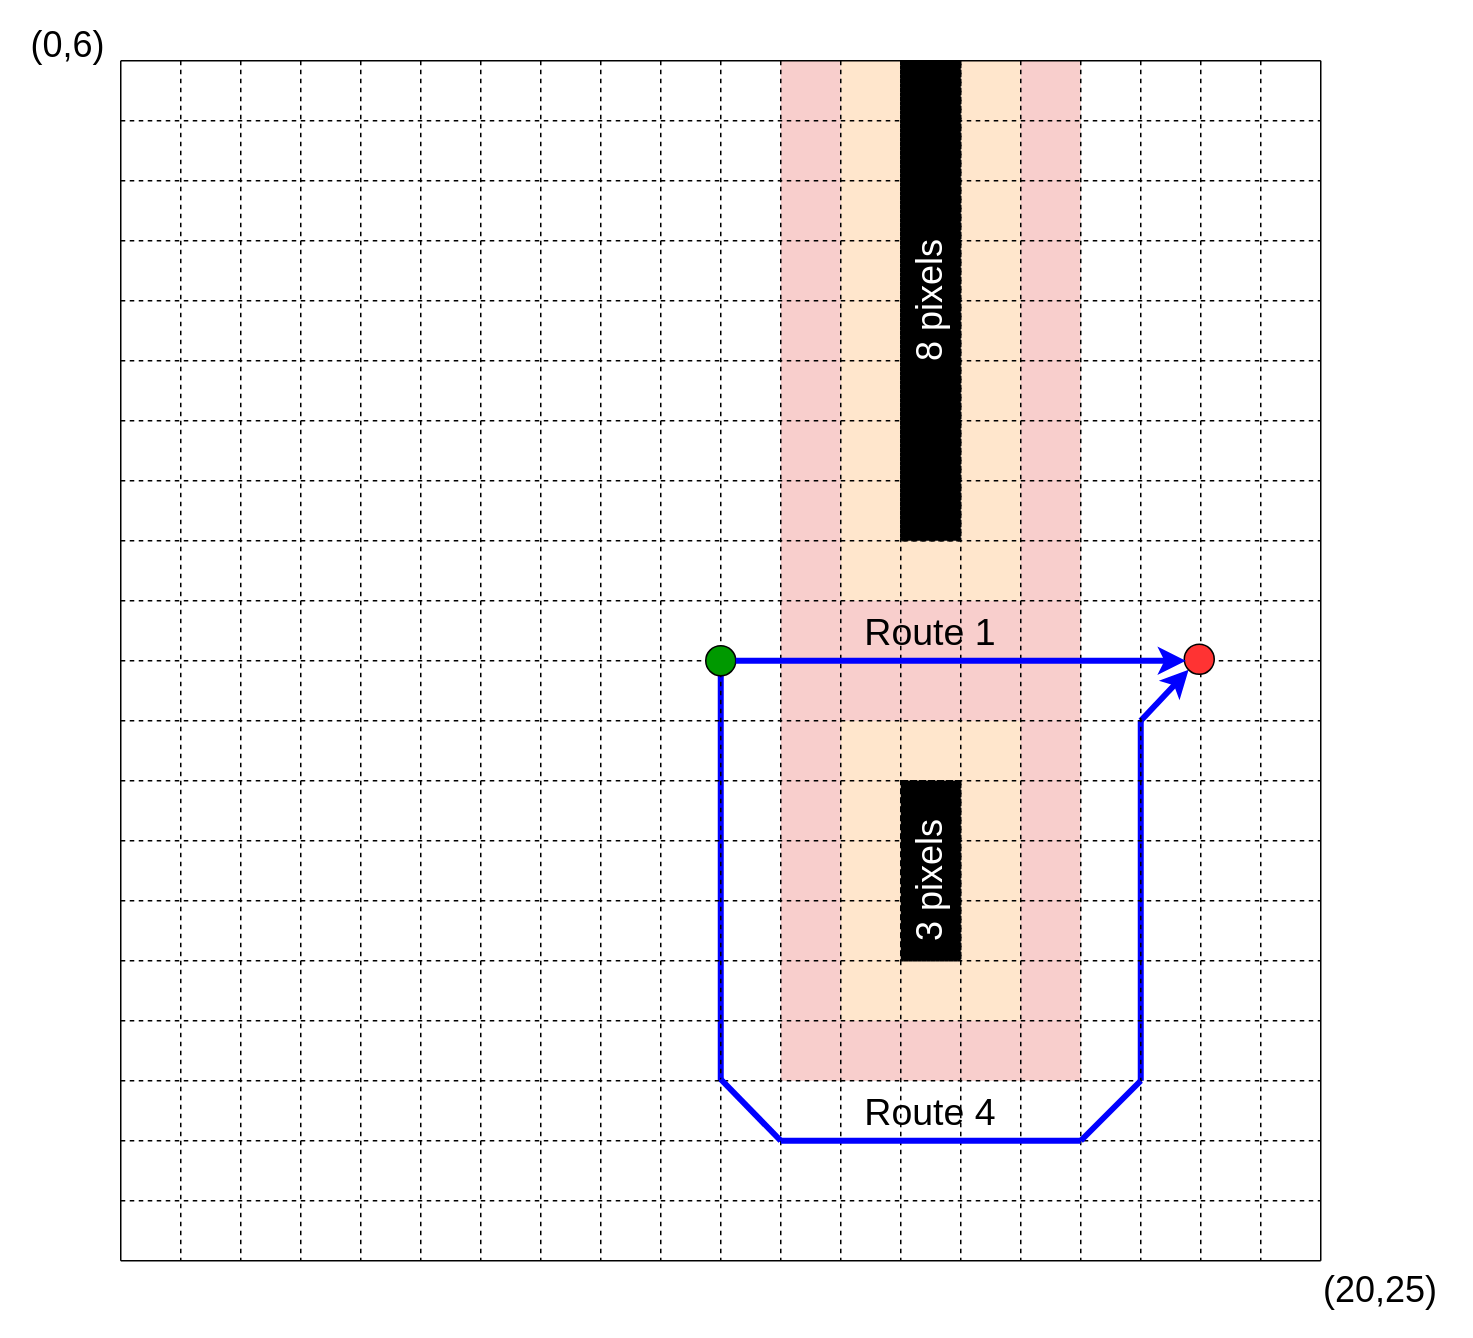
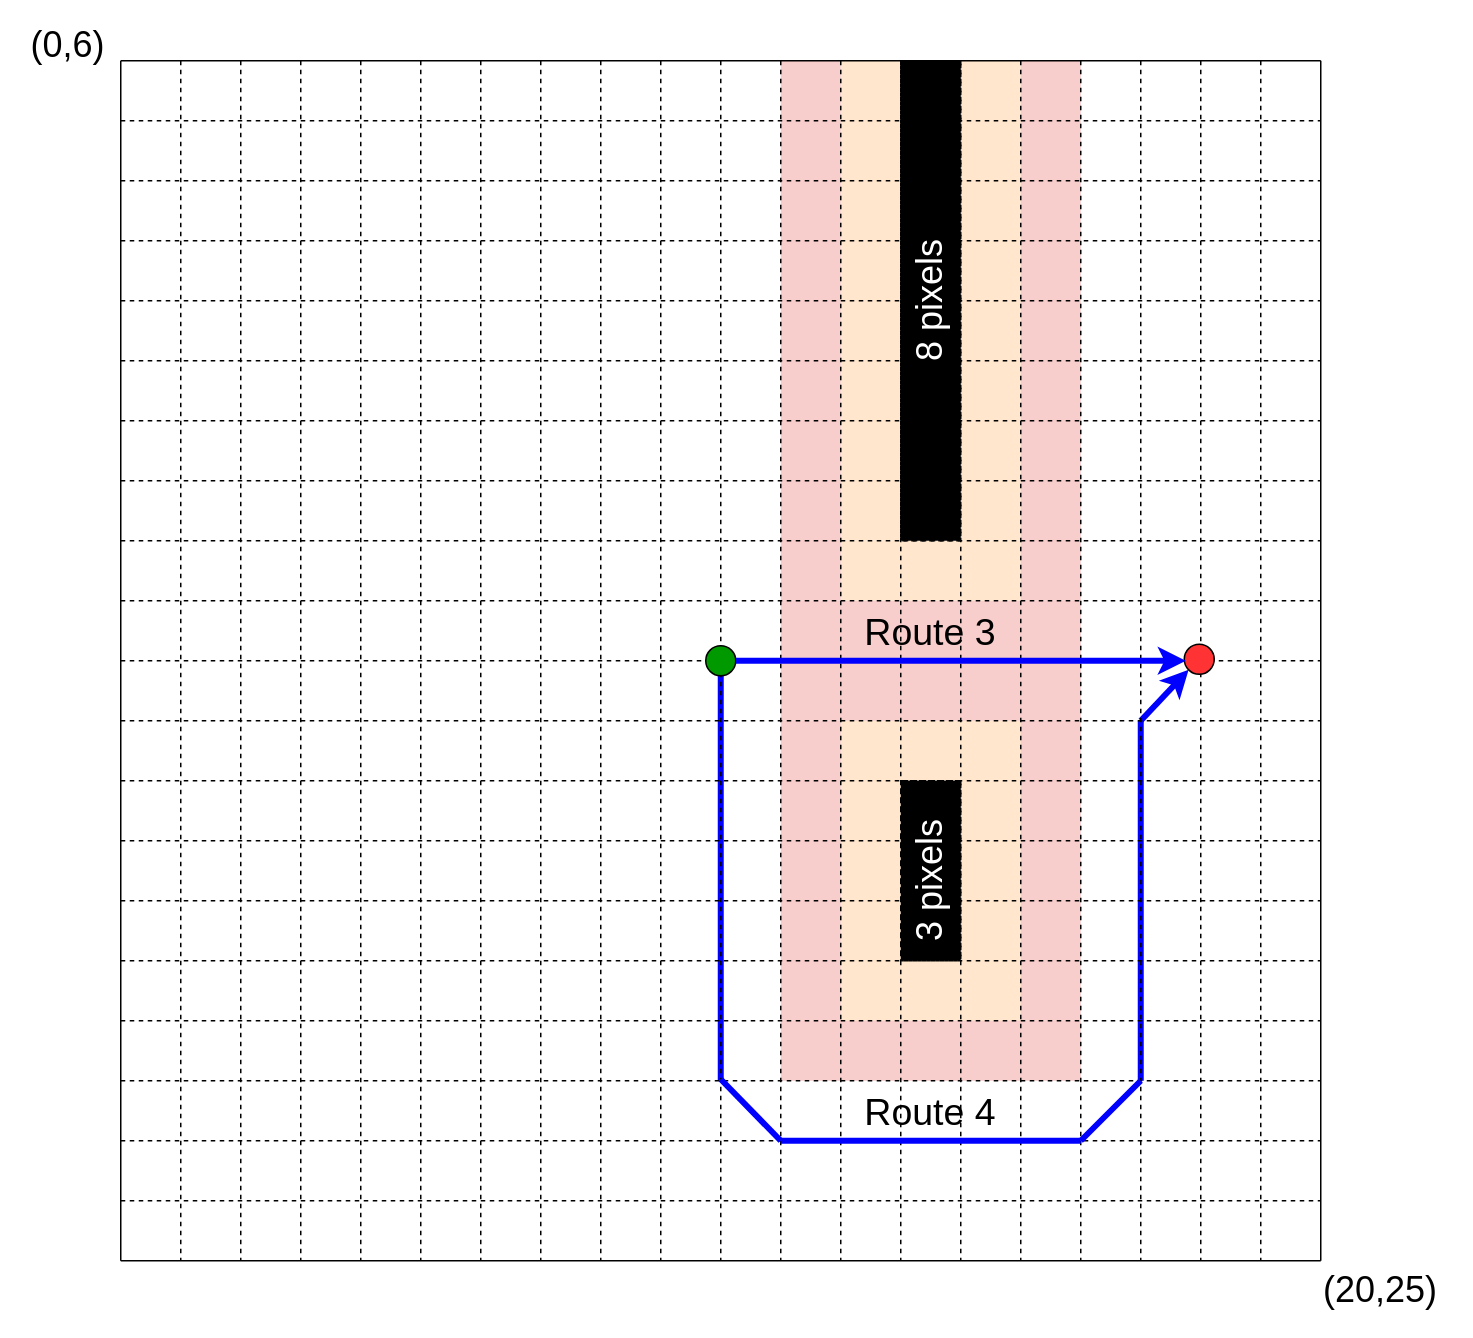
(931, 631) -> (931, 631)
